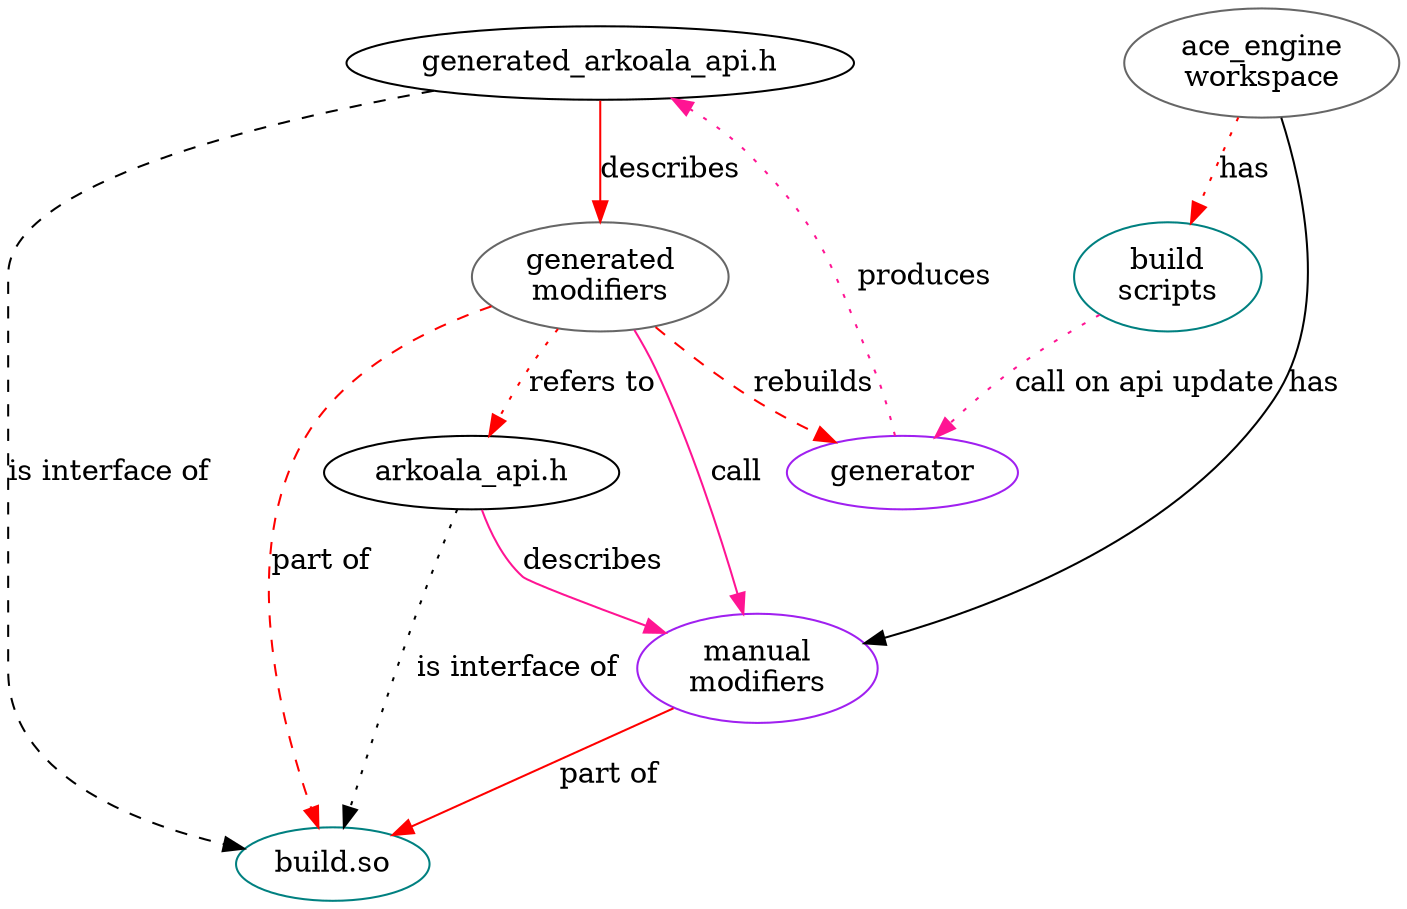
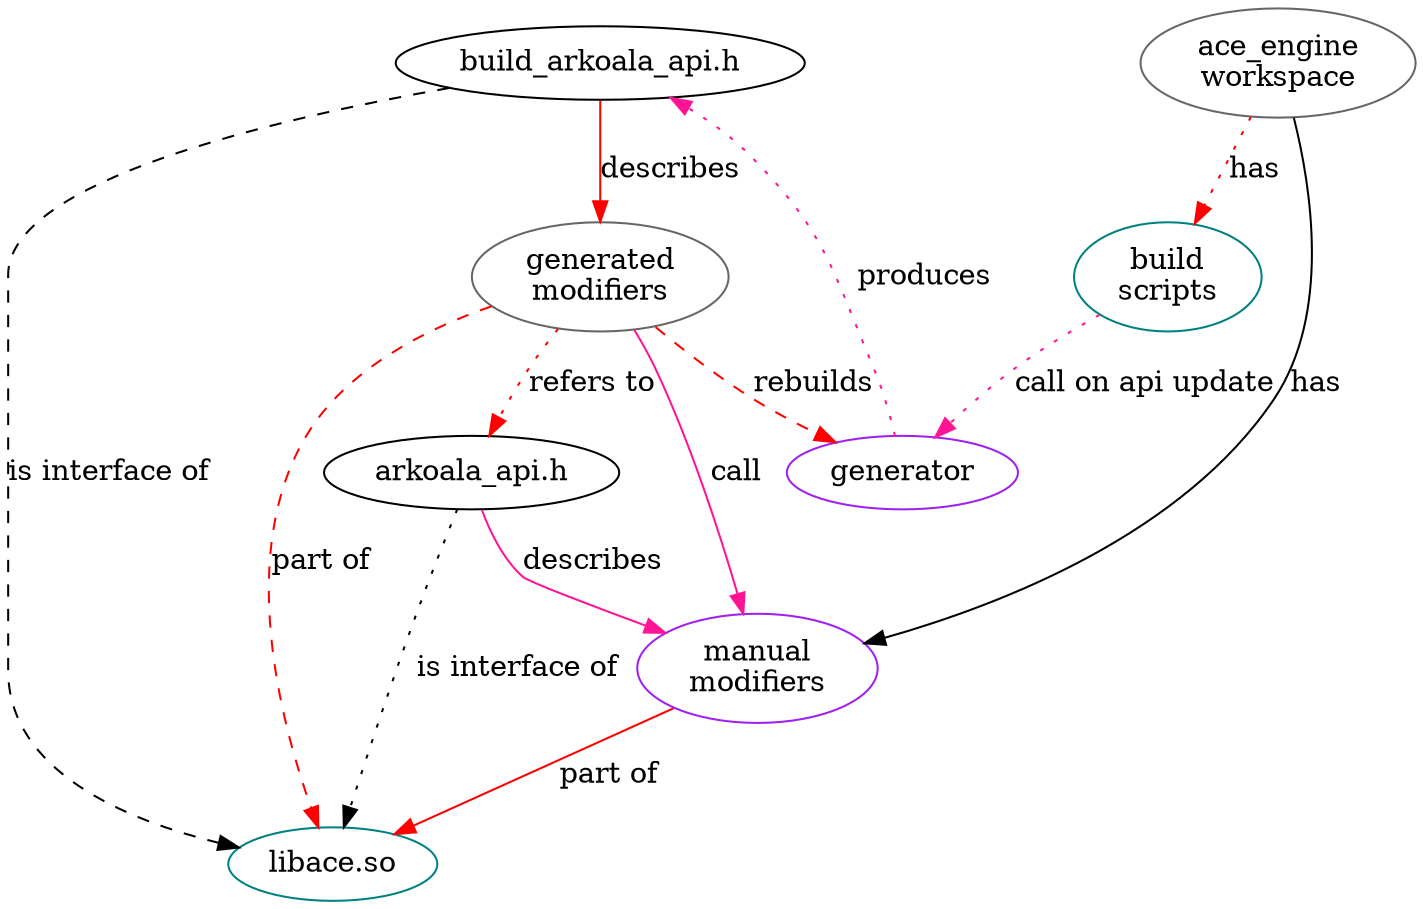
(600, 63) -> (600, 63)
(333, 864) -> (333, 864)
